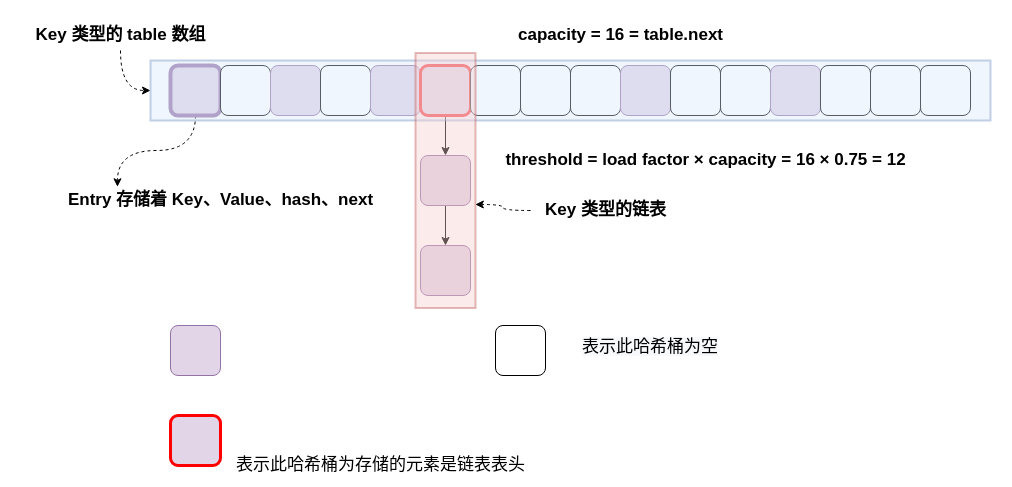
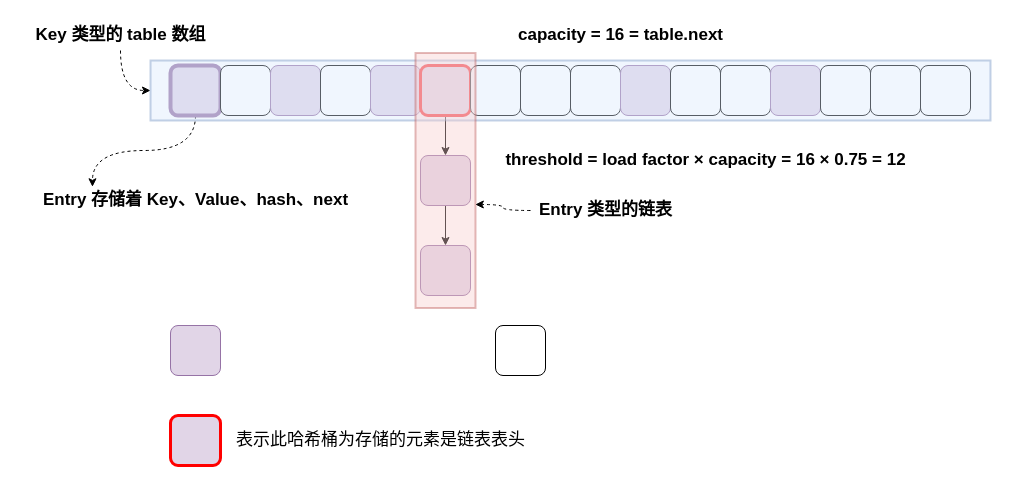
(221, 201) -> (196, 201)
(606, 211) -> (606, 211)
(696, 351) -> none
(381, 466) -> (381, 441)
